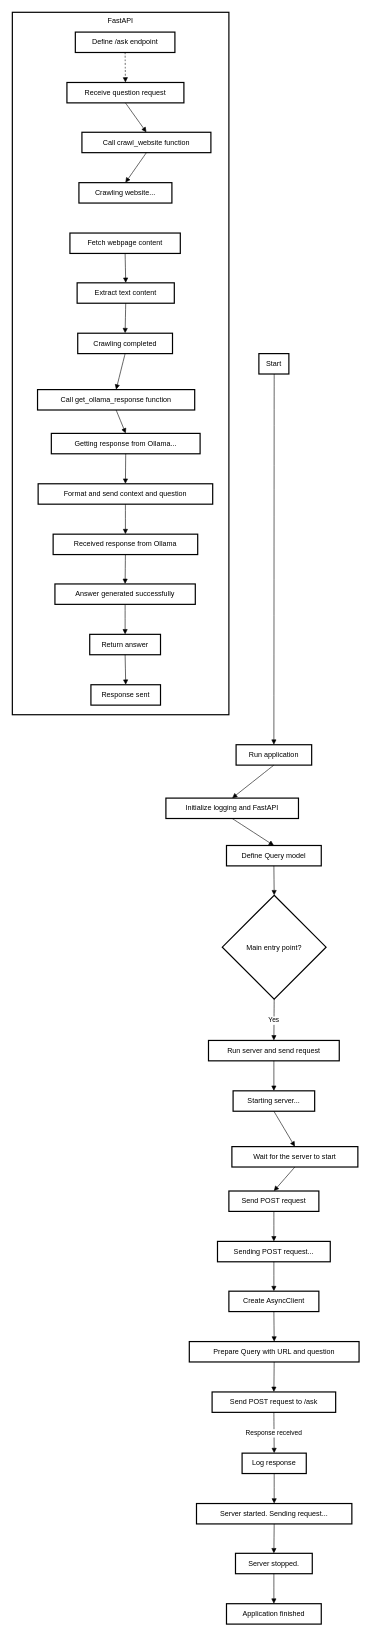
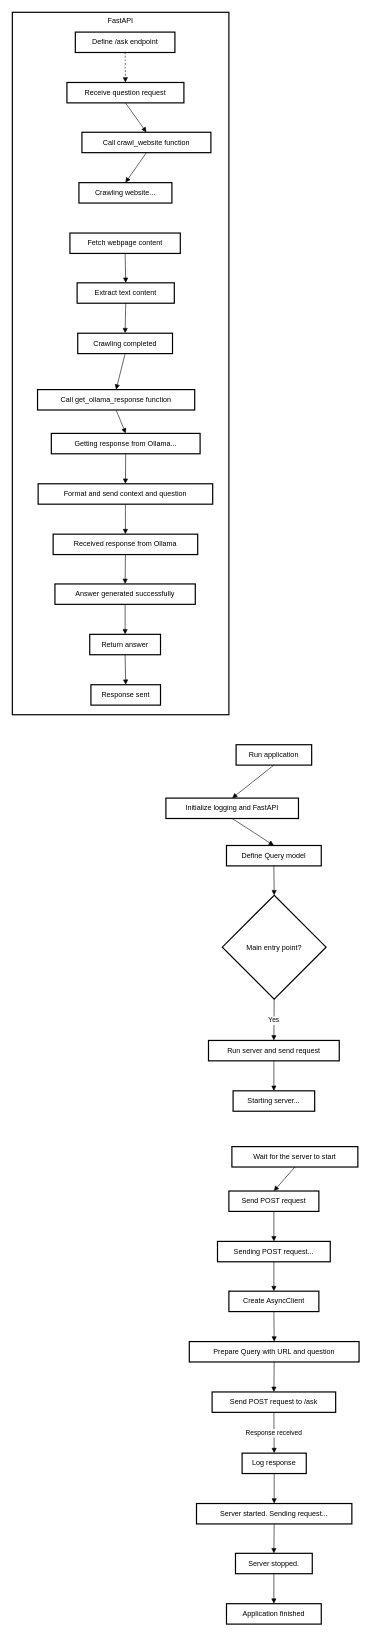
(274, 364) -> none
(274, 738) -> none
(284, 1128) -> none
